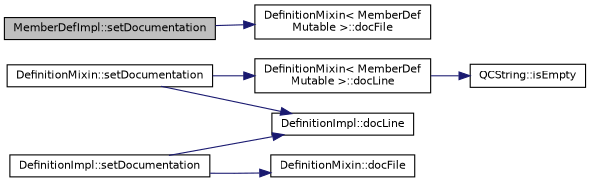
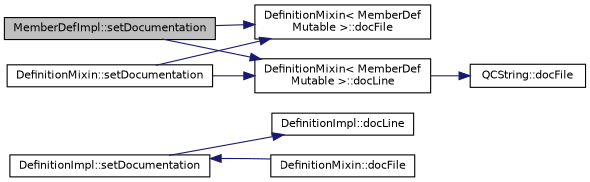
none -> (202, 47)
(528, 76) -> (528, 76)
(221, 99) -> (203, 54)
(235, 173) -> (246, 159)
